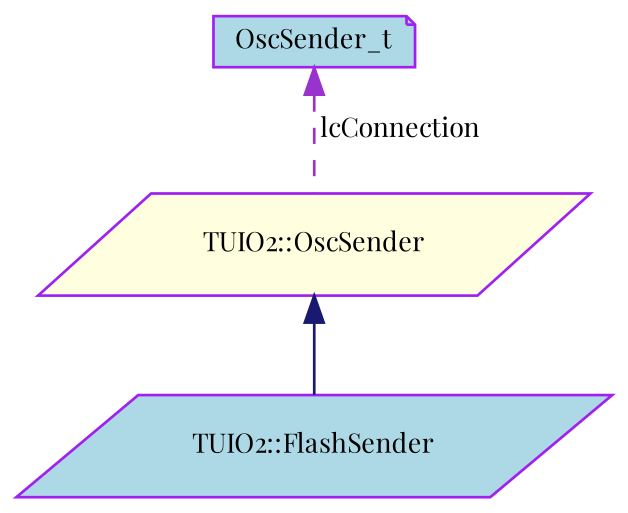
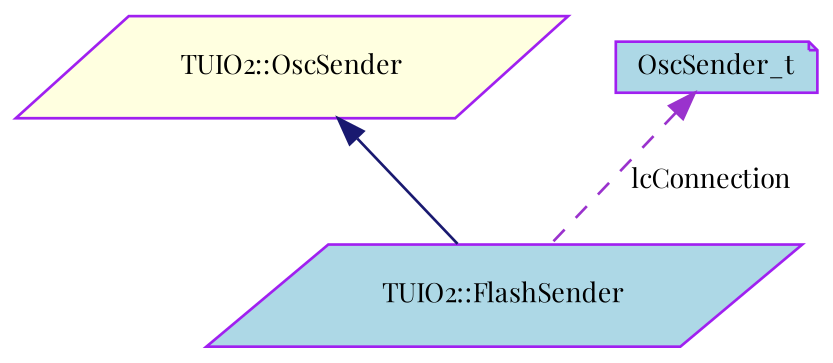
(314, 144) -> (613, 178)
